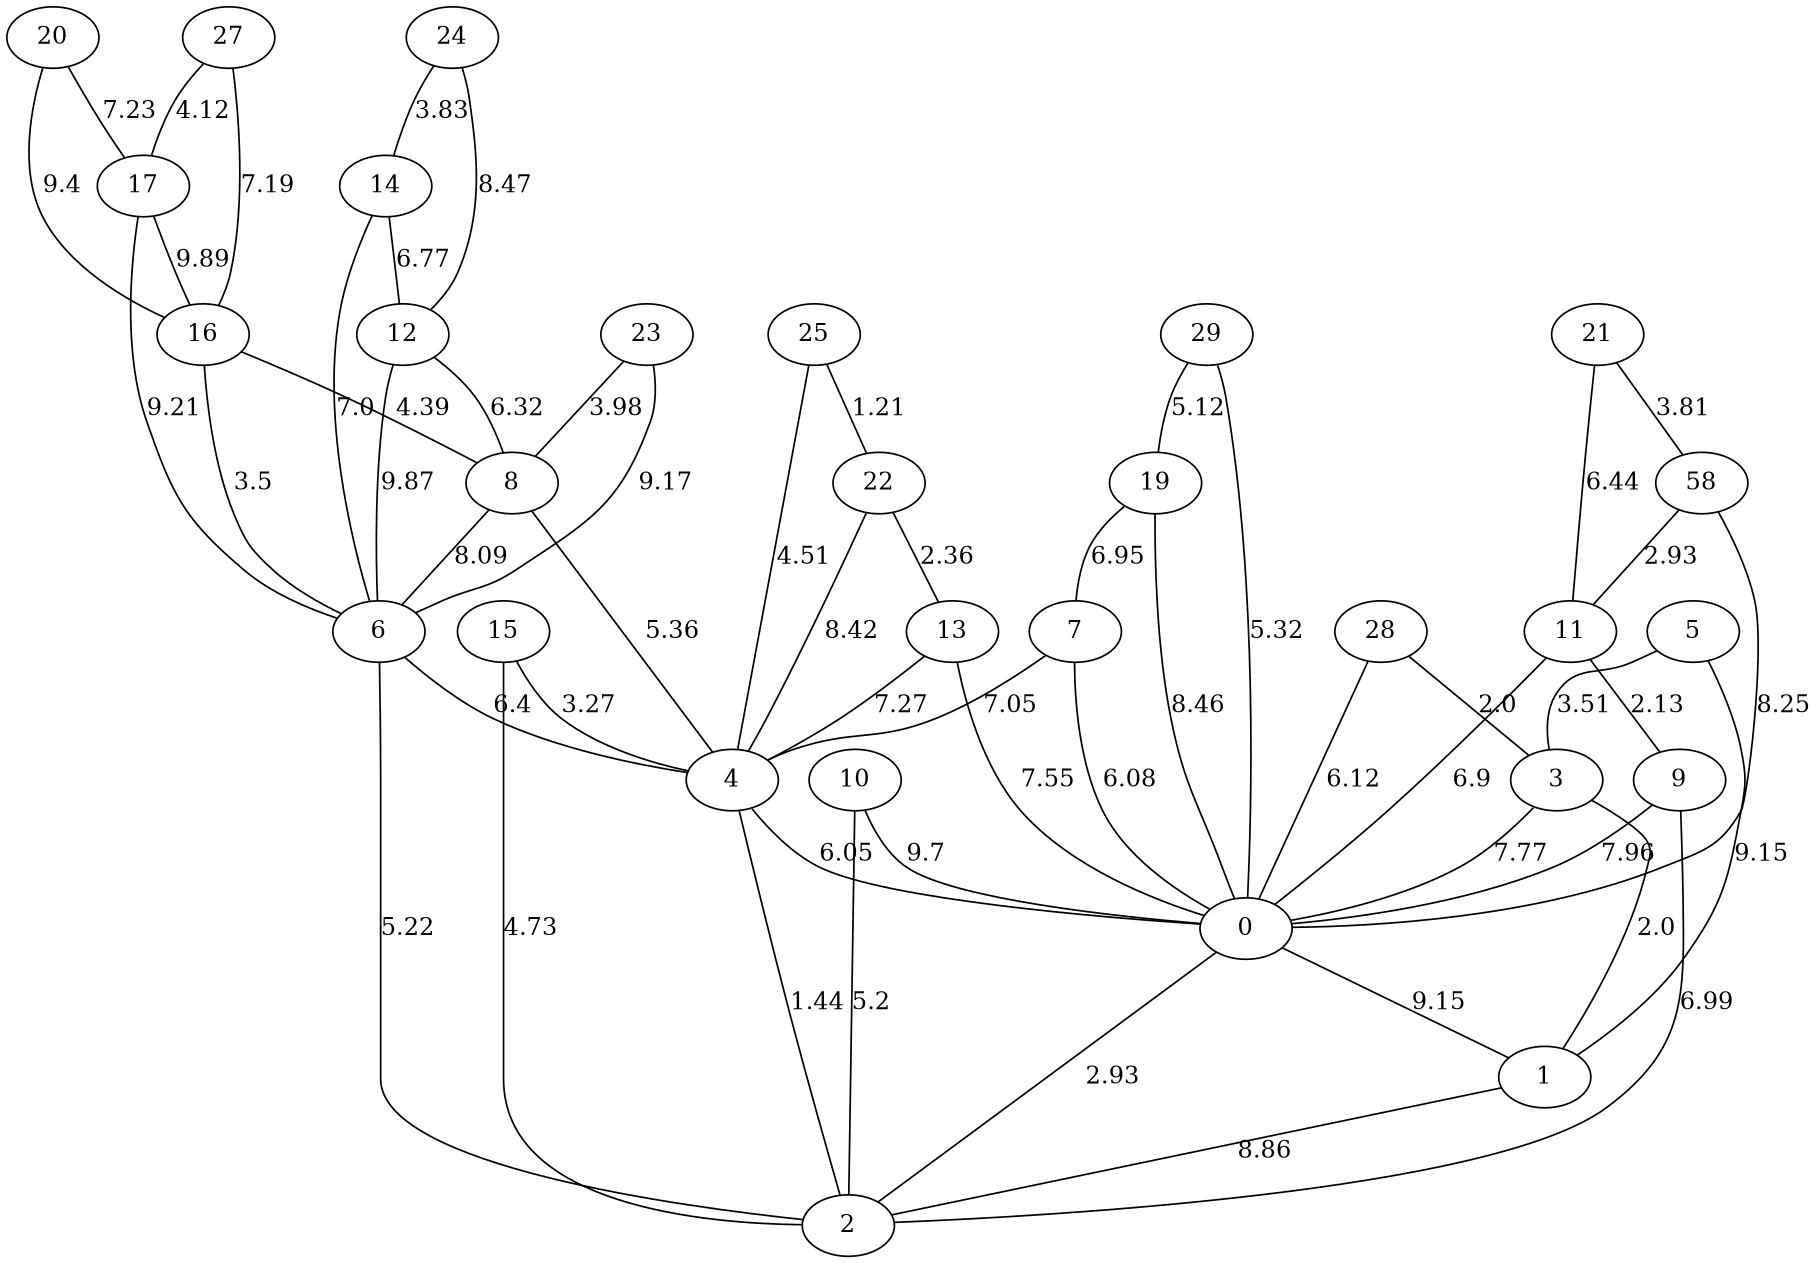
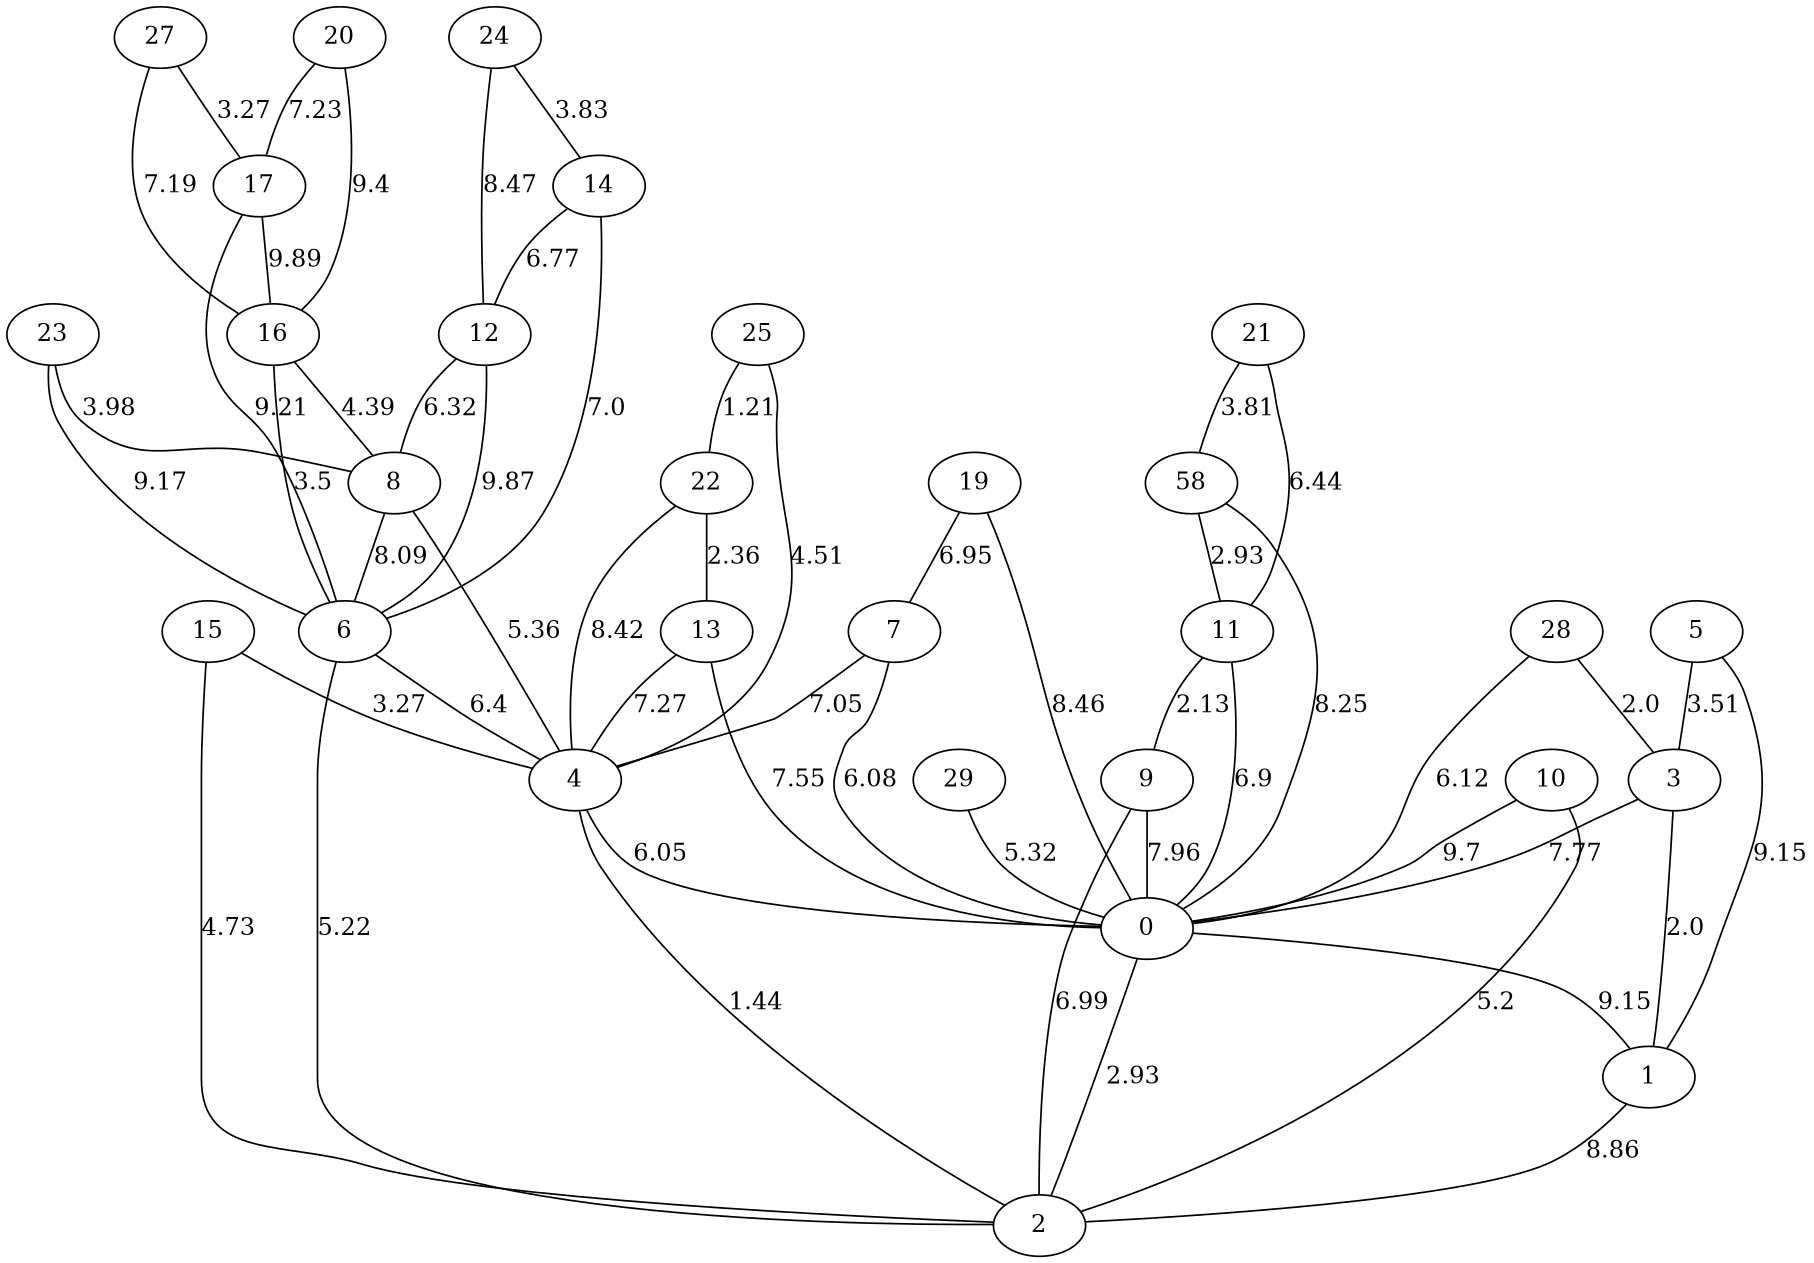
(203, 112) -> (244, 112)
(1168, 406) -> none
